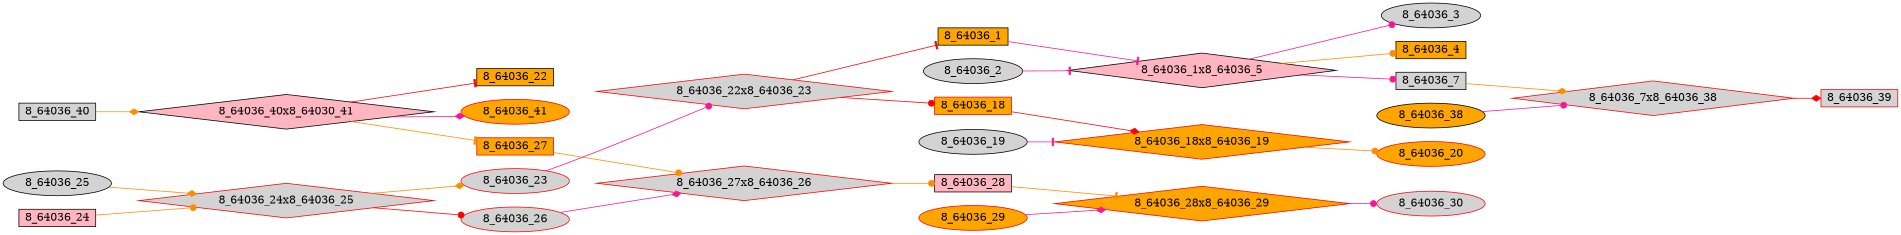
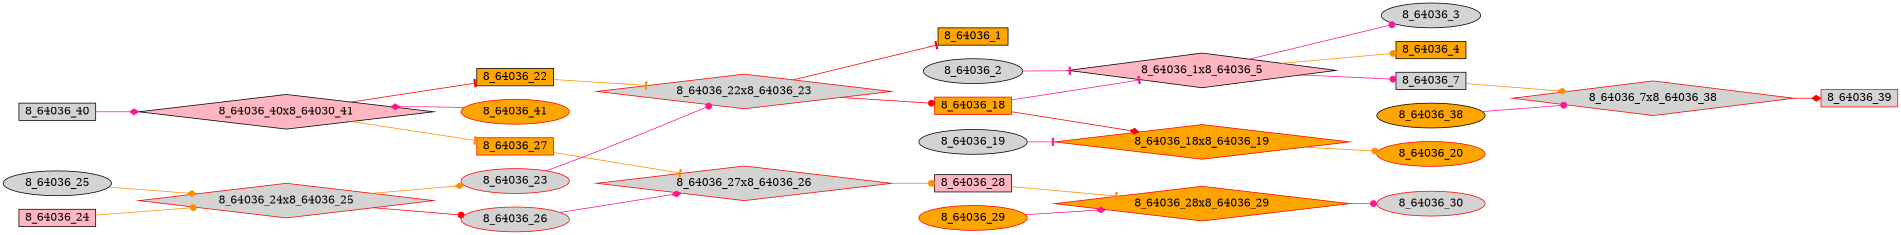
(1072, 51) -> (1074, 90)
none -> (599, 82)
(113, 112) -> (113, 112)
(423, 117) -> (432, 107)
(616, 163) -> (616, 163)
